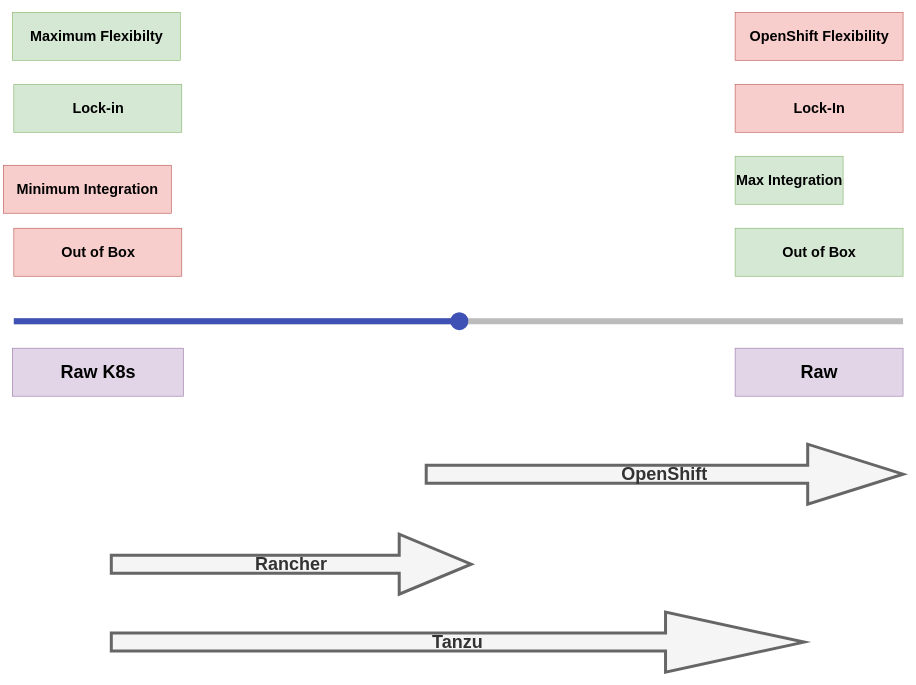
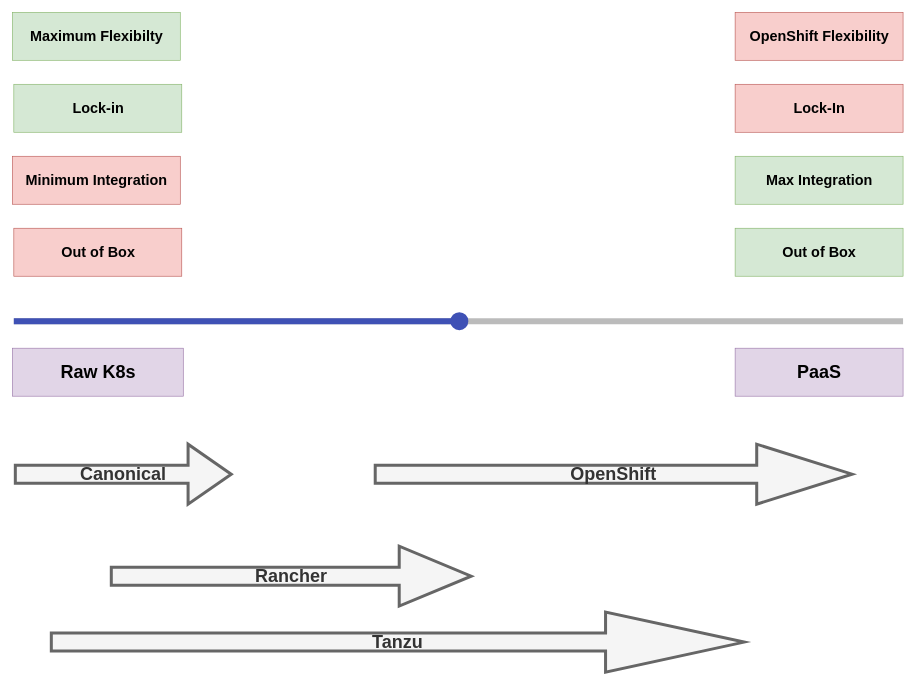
(789, 180) -> (819, 180)
(87, 189) -> (96, 180)
(820, 372) -> (820, 372)
none -> (123, 474)
(665, 474) -> (614, 474)
(291, 564) -> (291, 576)
(458, 642) -> (398, 642)
